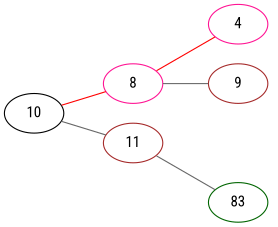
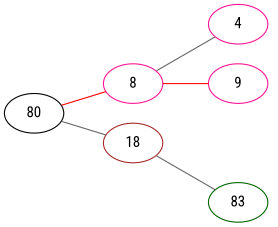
(186, 54) -> (186, 54)
(186, 84) -> (186, 84)
(238, 84) -> (238, 84)
(34, 113) -> (34, 113)
(133, 143) -> (133, 143)
